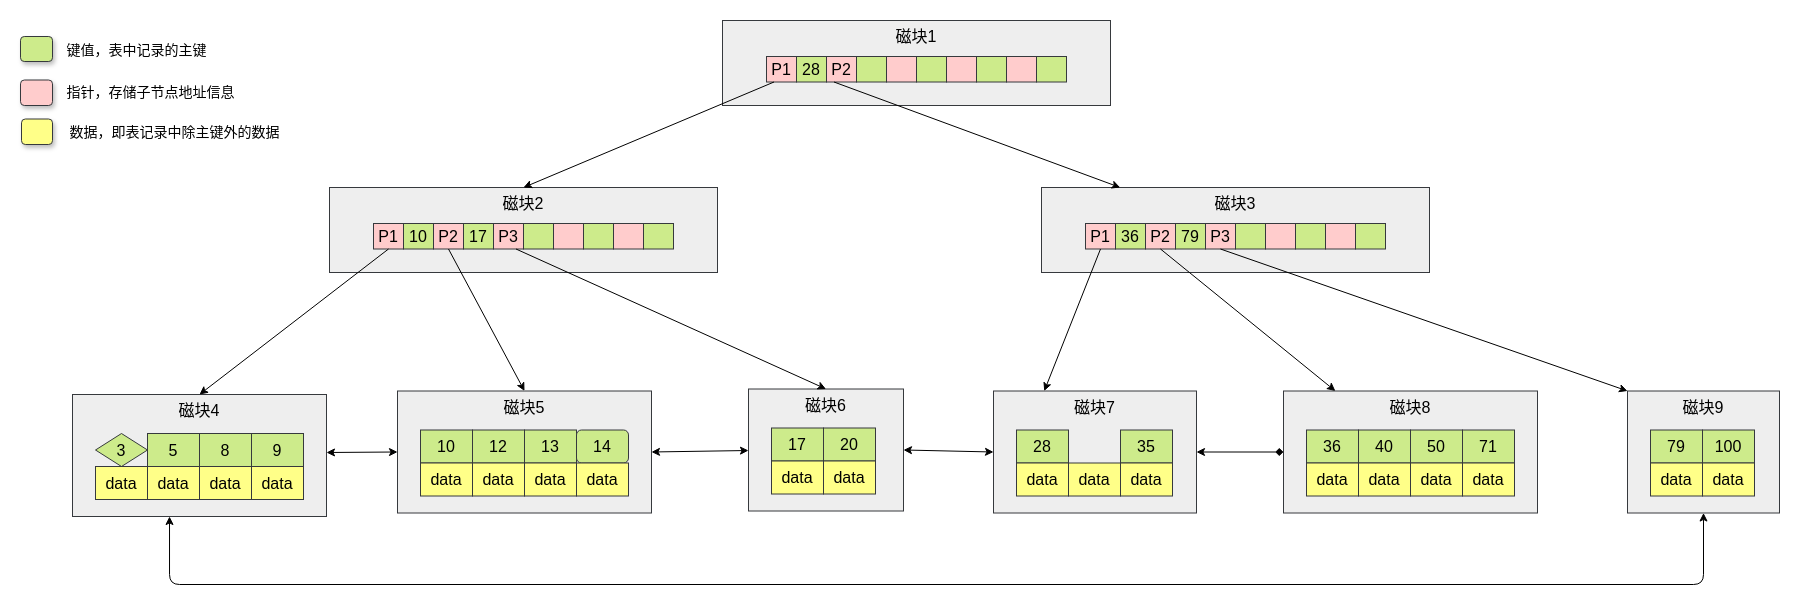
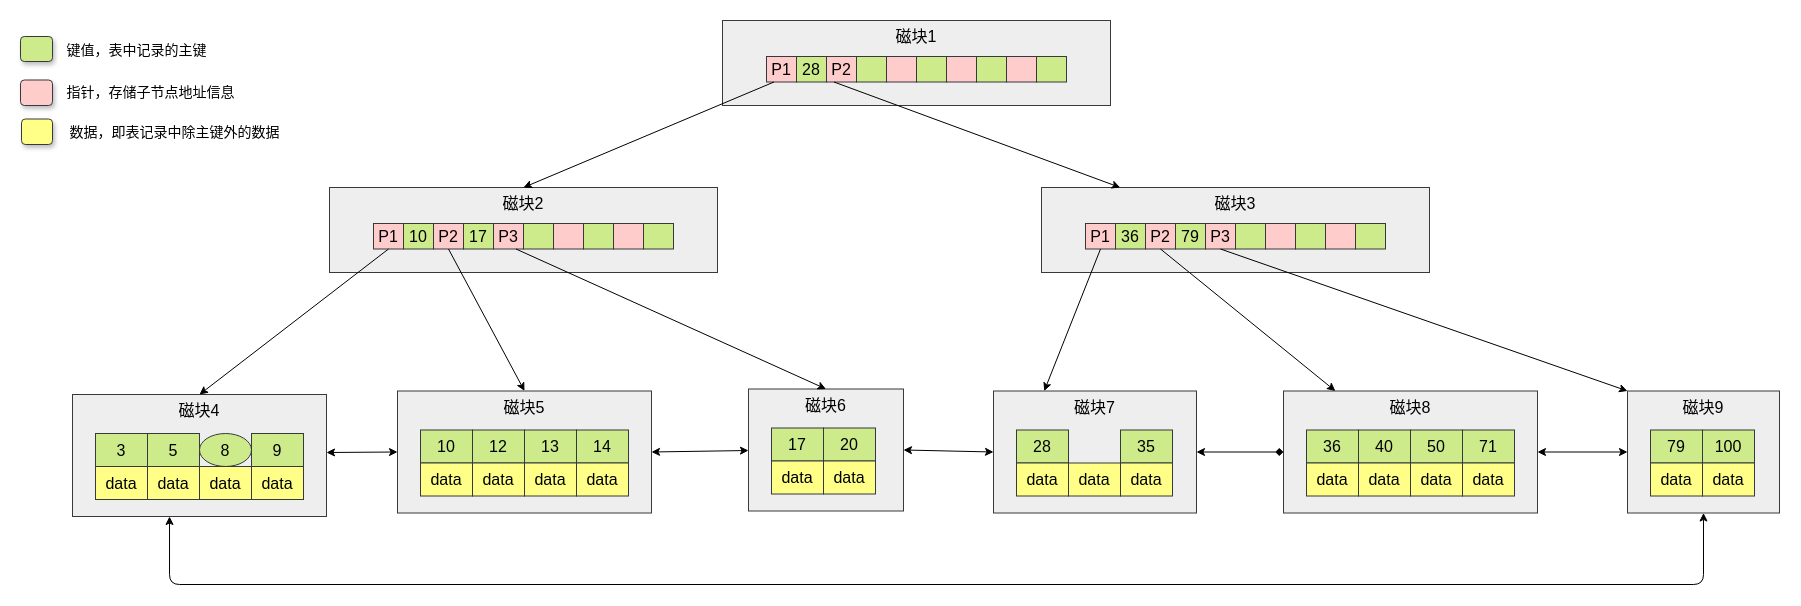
(603, 447) -> (603, 447)
(122, 450) -> (122, 450)
(226, 450) -> (226, 450)
none -> (1582, 452)
